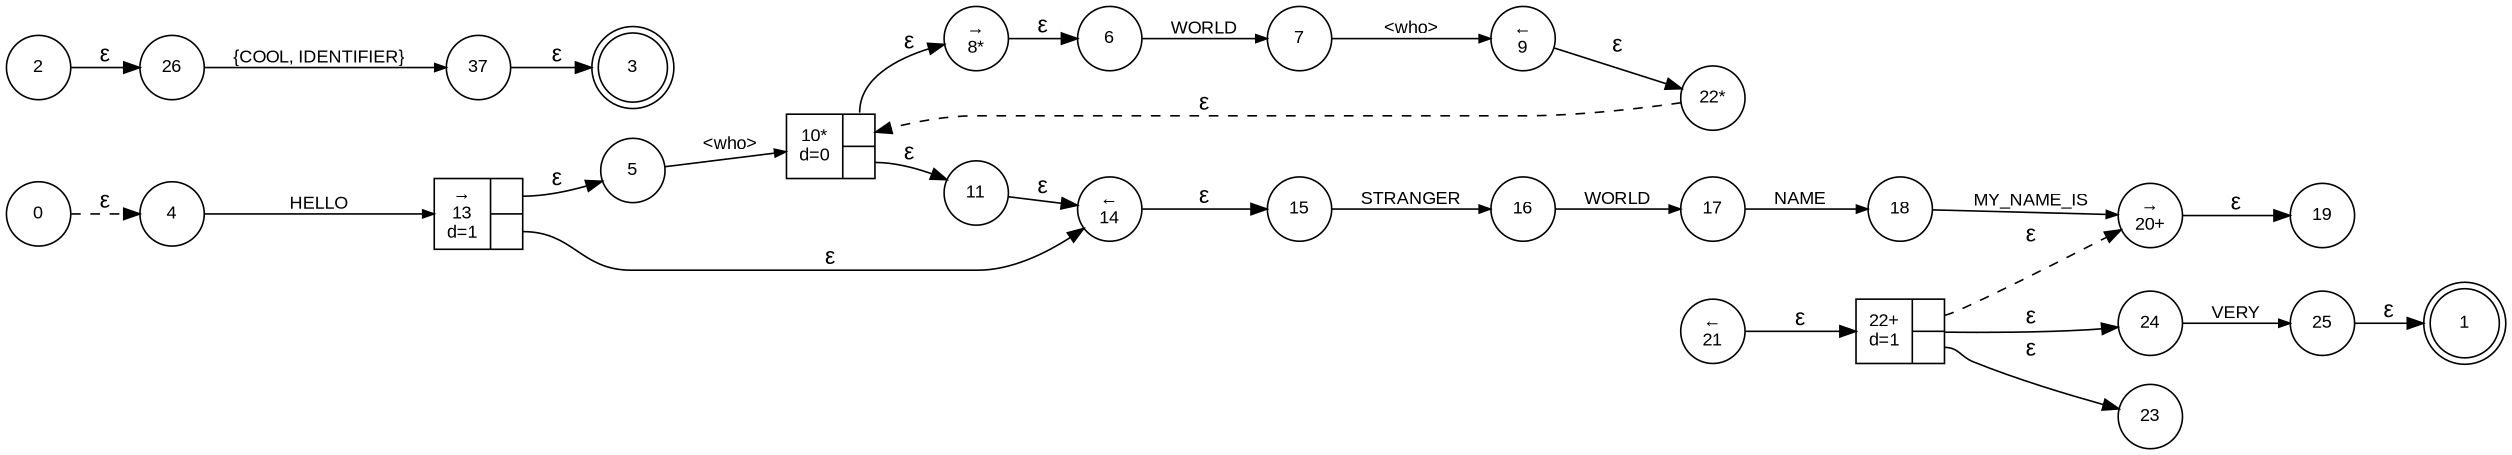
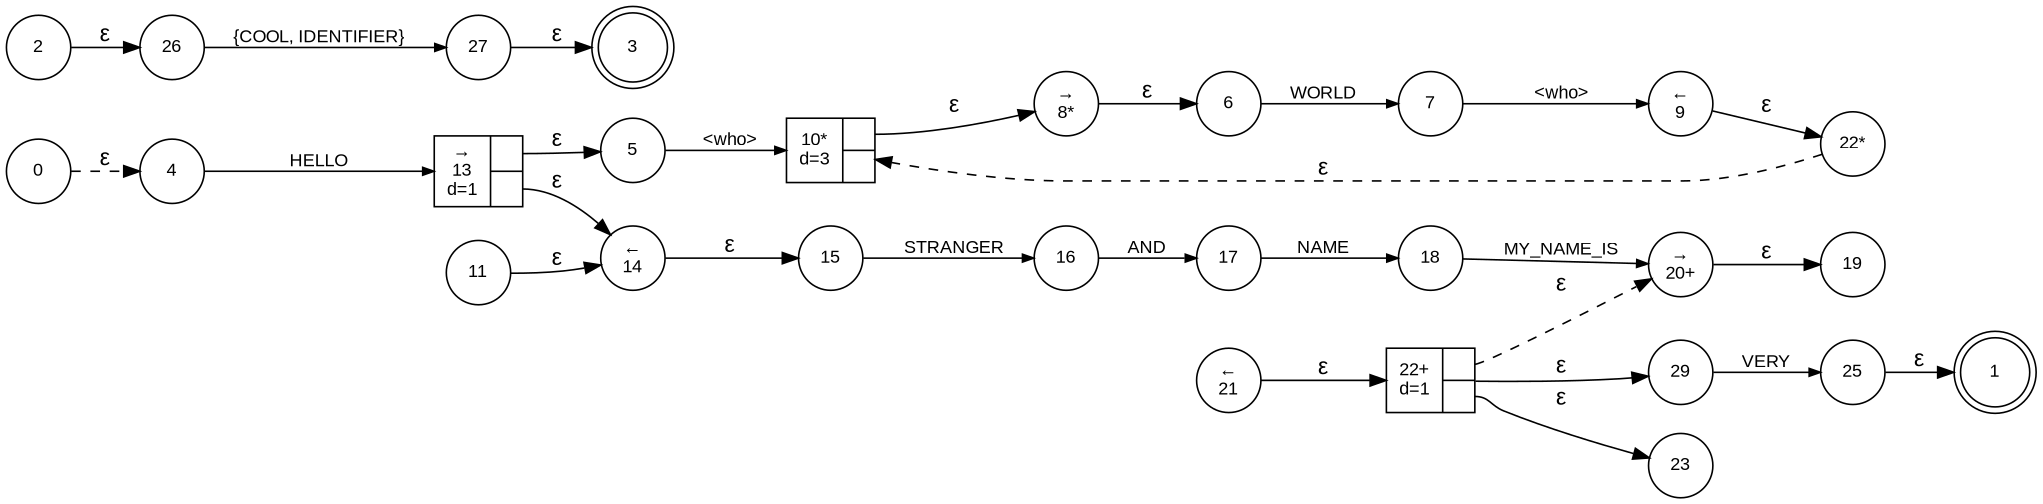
(478, 68) -> (478, 47)
(815, 155) -> (815, 159)
(904, 166) -> none
(1618, 199) -> (1148, 248)
(2150, 323) -> (1681, 372)
